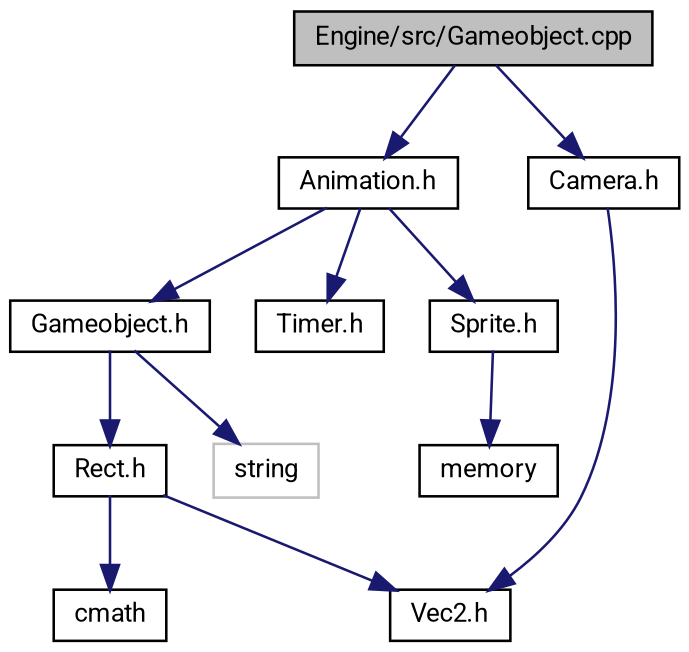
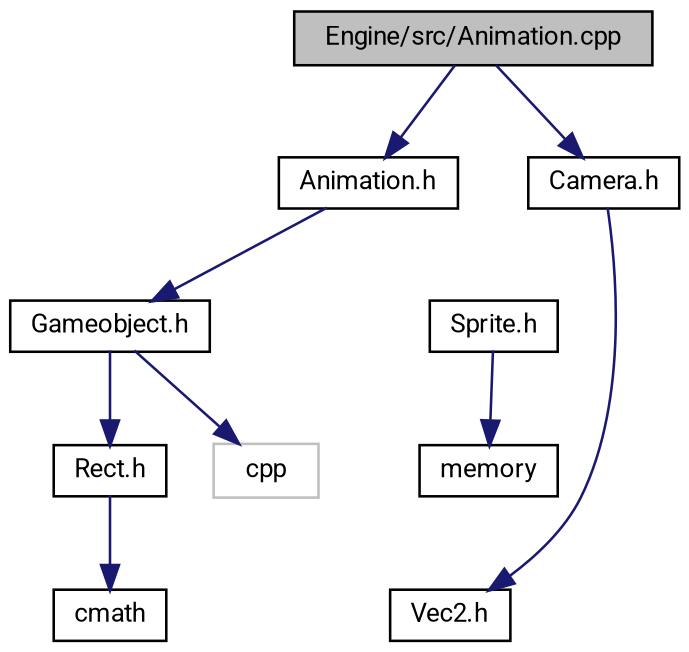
(473, 38) -> (473, 38)
(422, 245) -> none
(320, 326) -> none
(266, 471) -> (266, 471)
(268, 538) -> none
